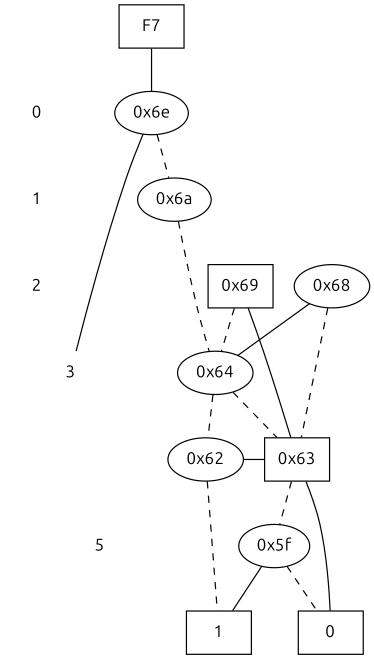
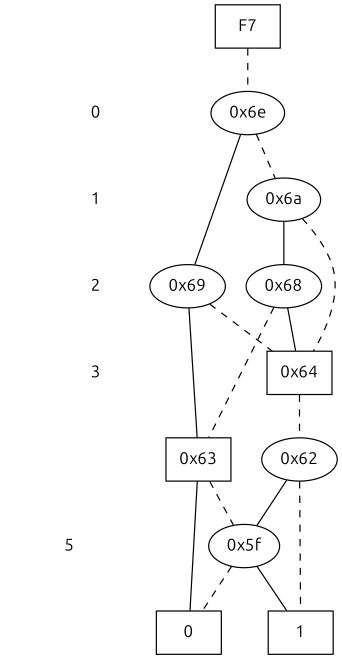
(152, 70) -> (248, 70)
(106, 242) -> (218, 200)
none -> (284, 243)
(241, 286) -> (188, 286)
(215, 373) -> (299, 373)
(255, 415) -> none
(254, 459) -> (272, 503)
